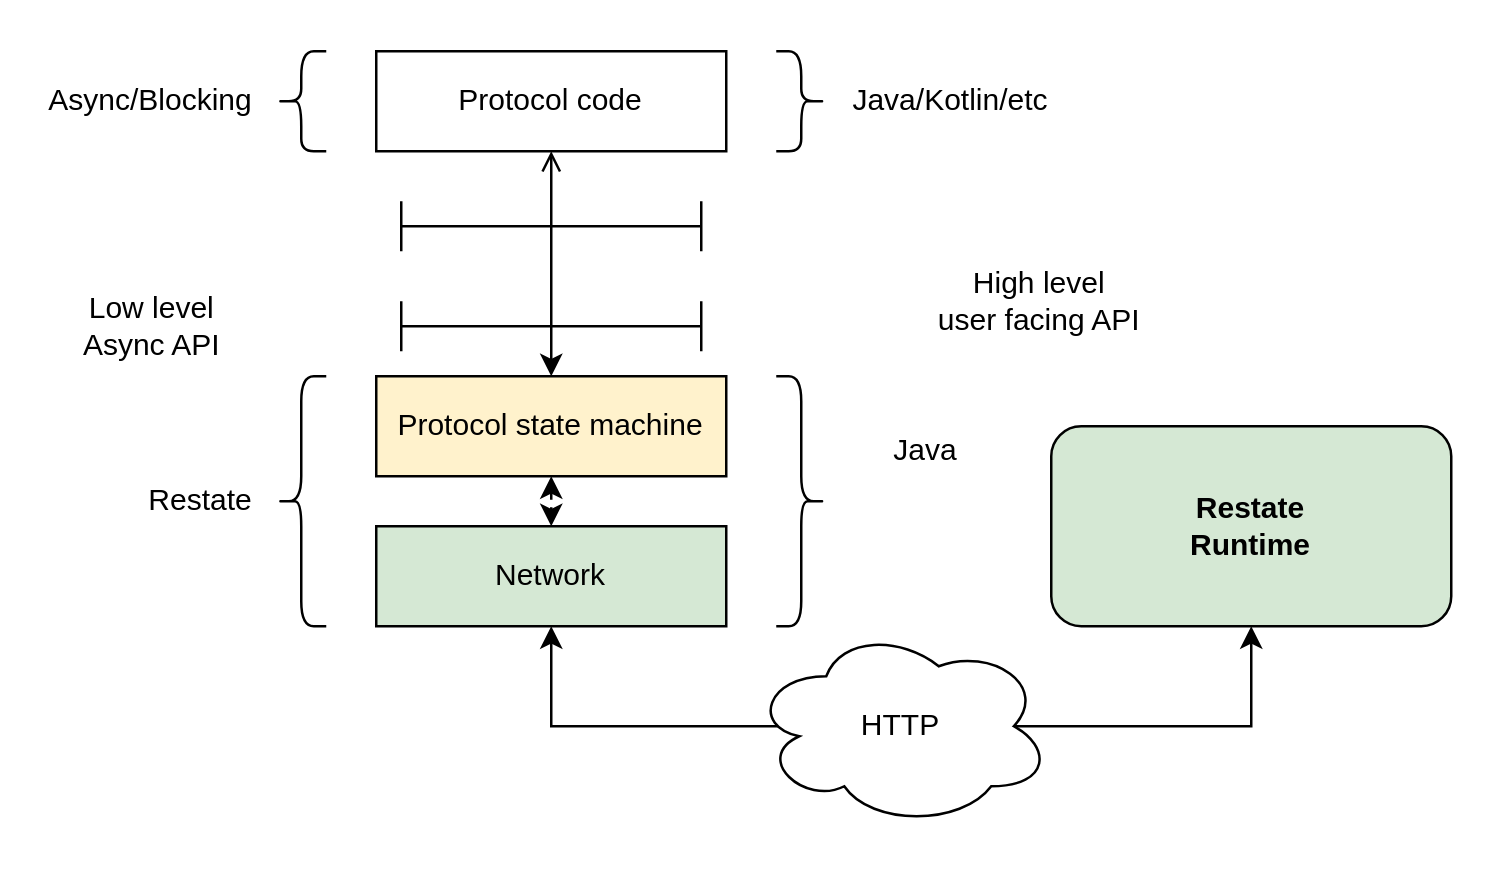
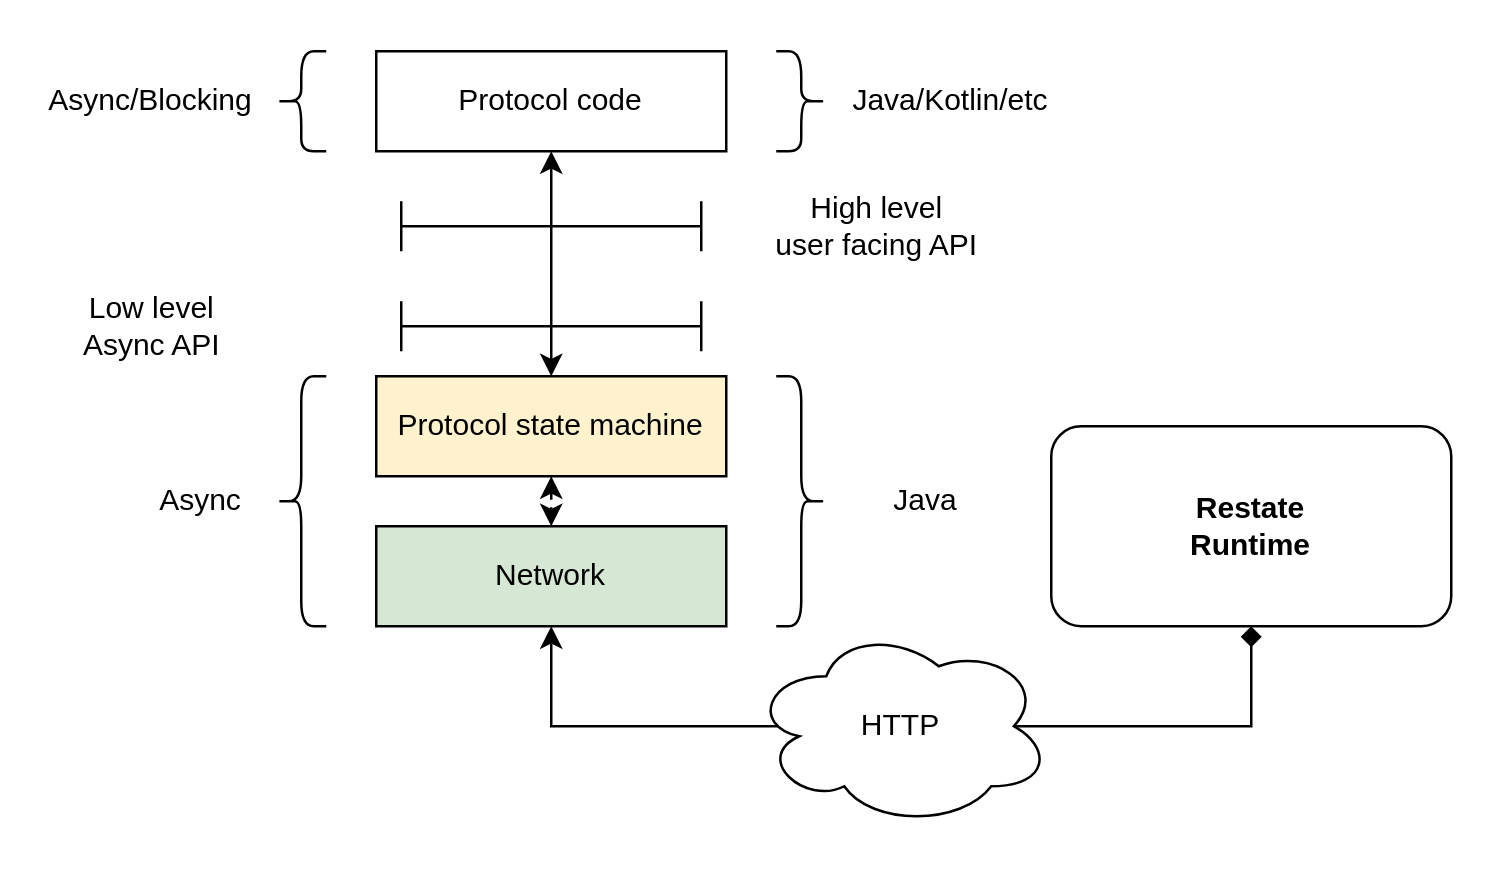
(551, 165) -> (551, 169)
(1039, 301) -> (876, 226)
(926, 451) -> (926, 501)
(201, 501) -> (201, 501)
(1251, 526) -> (1251, 526)
(1251, 645) -> (1251, 647)
